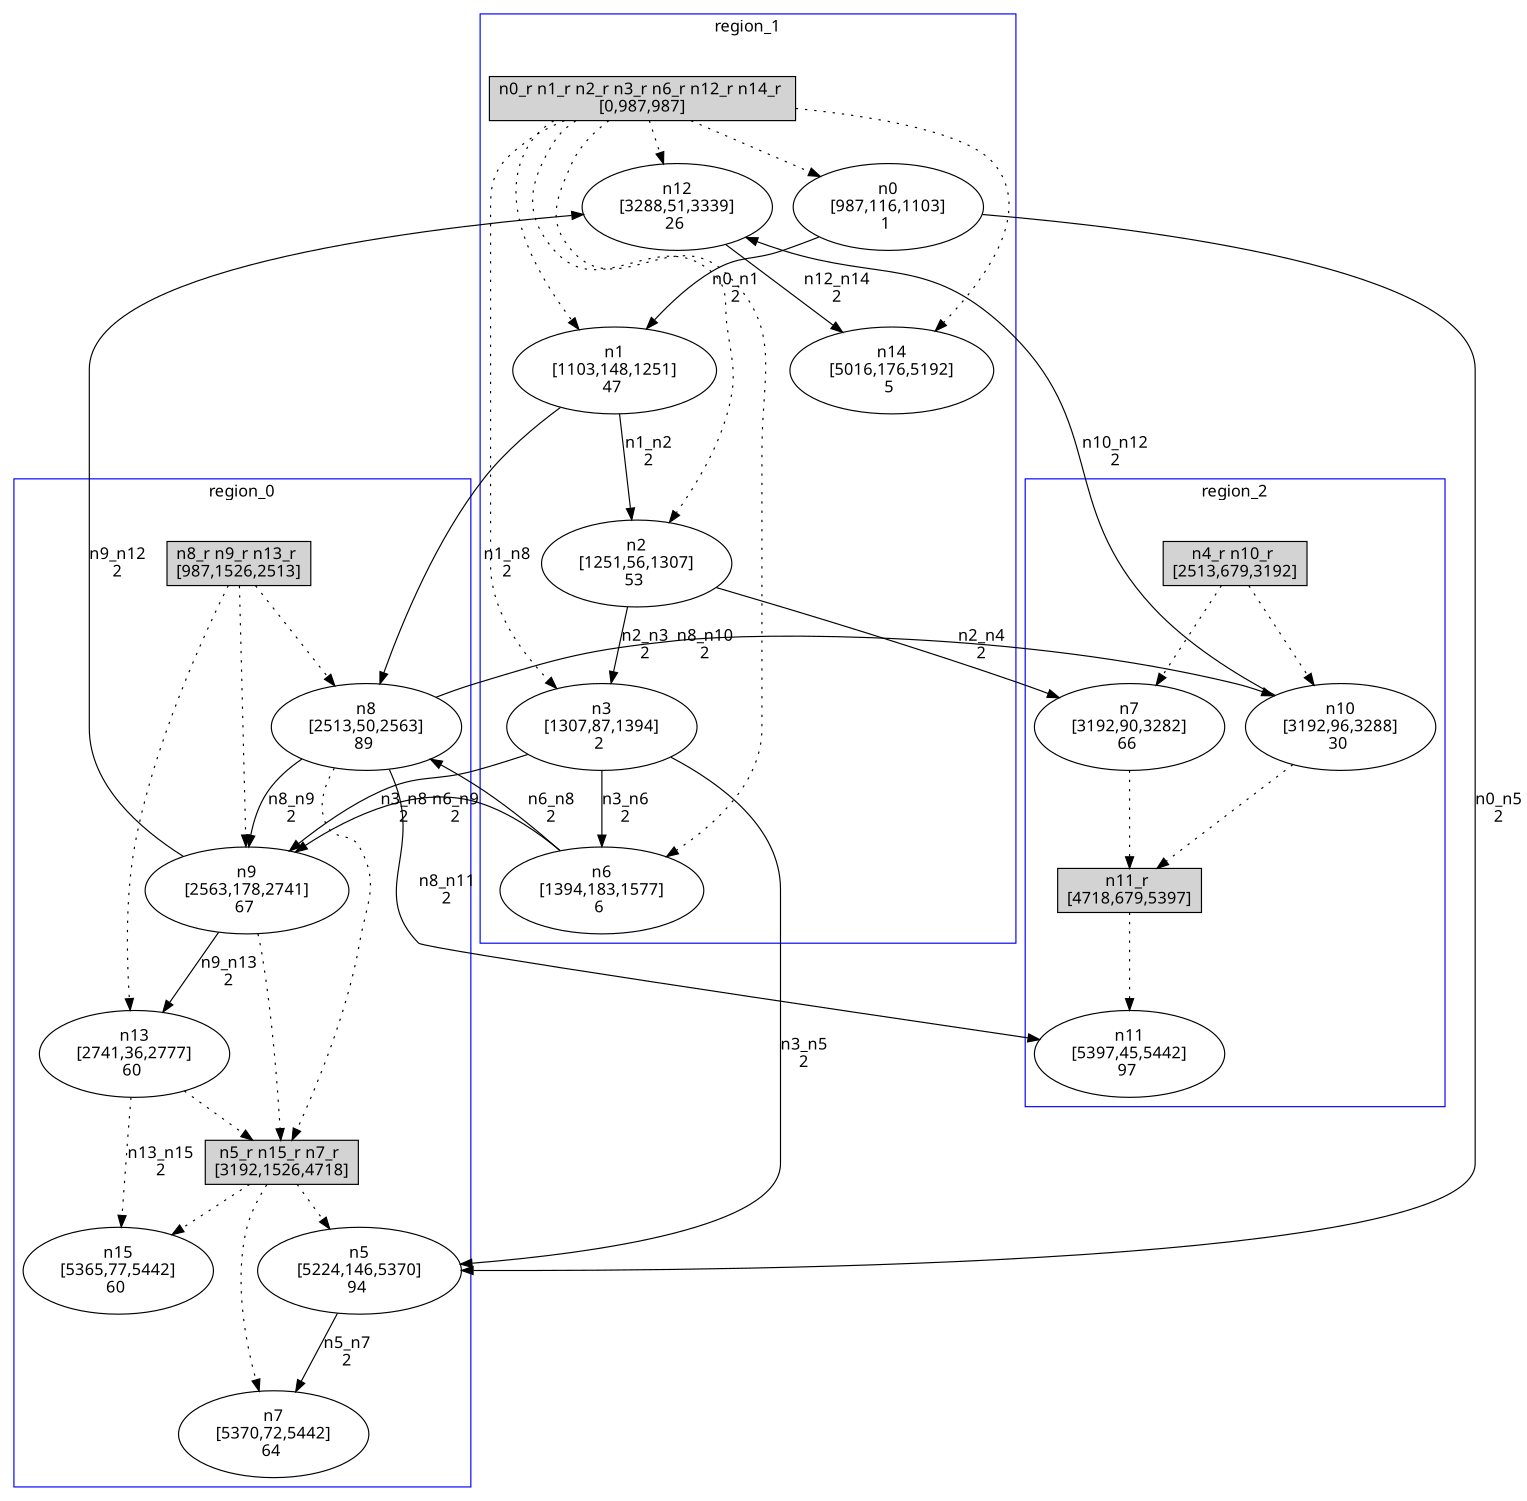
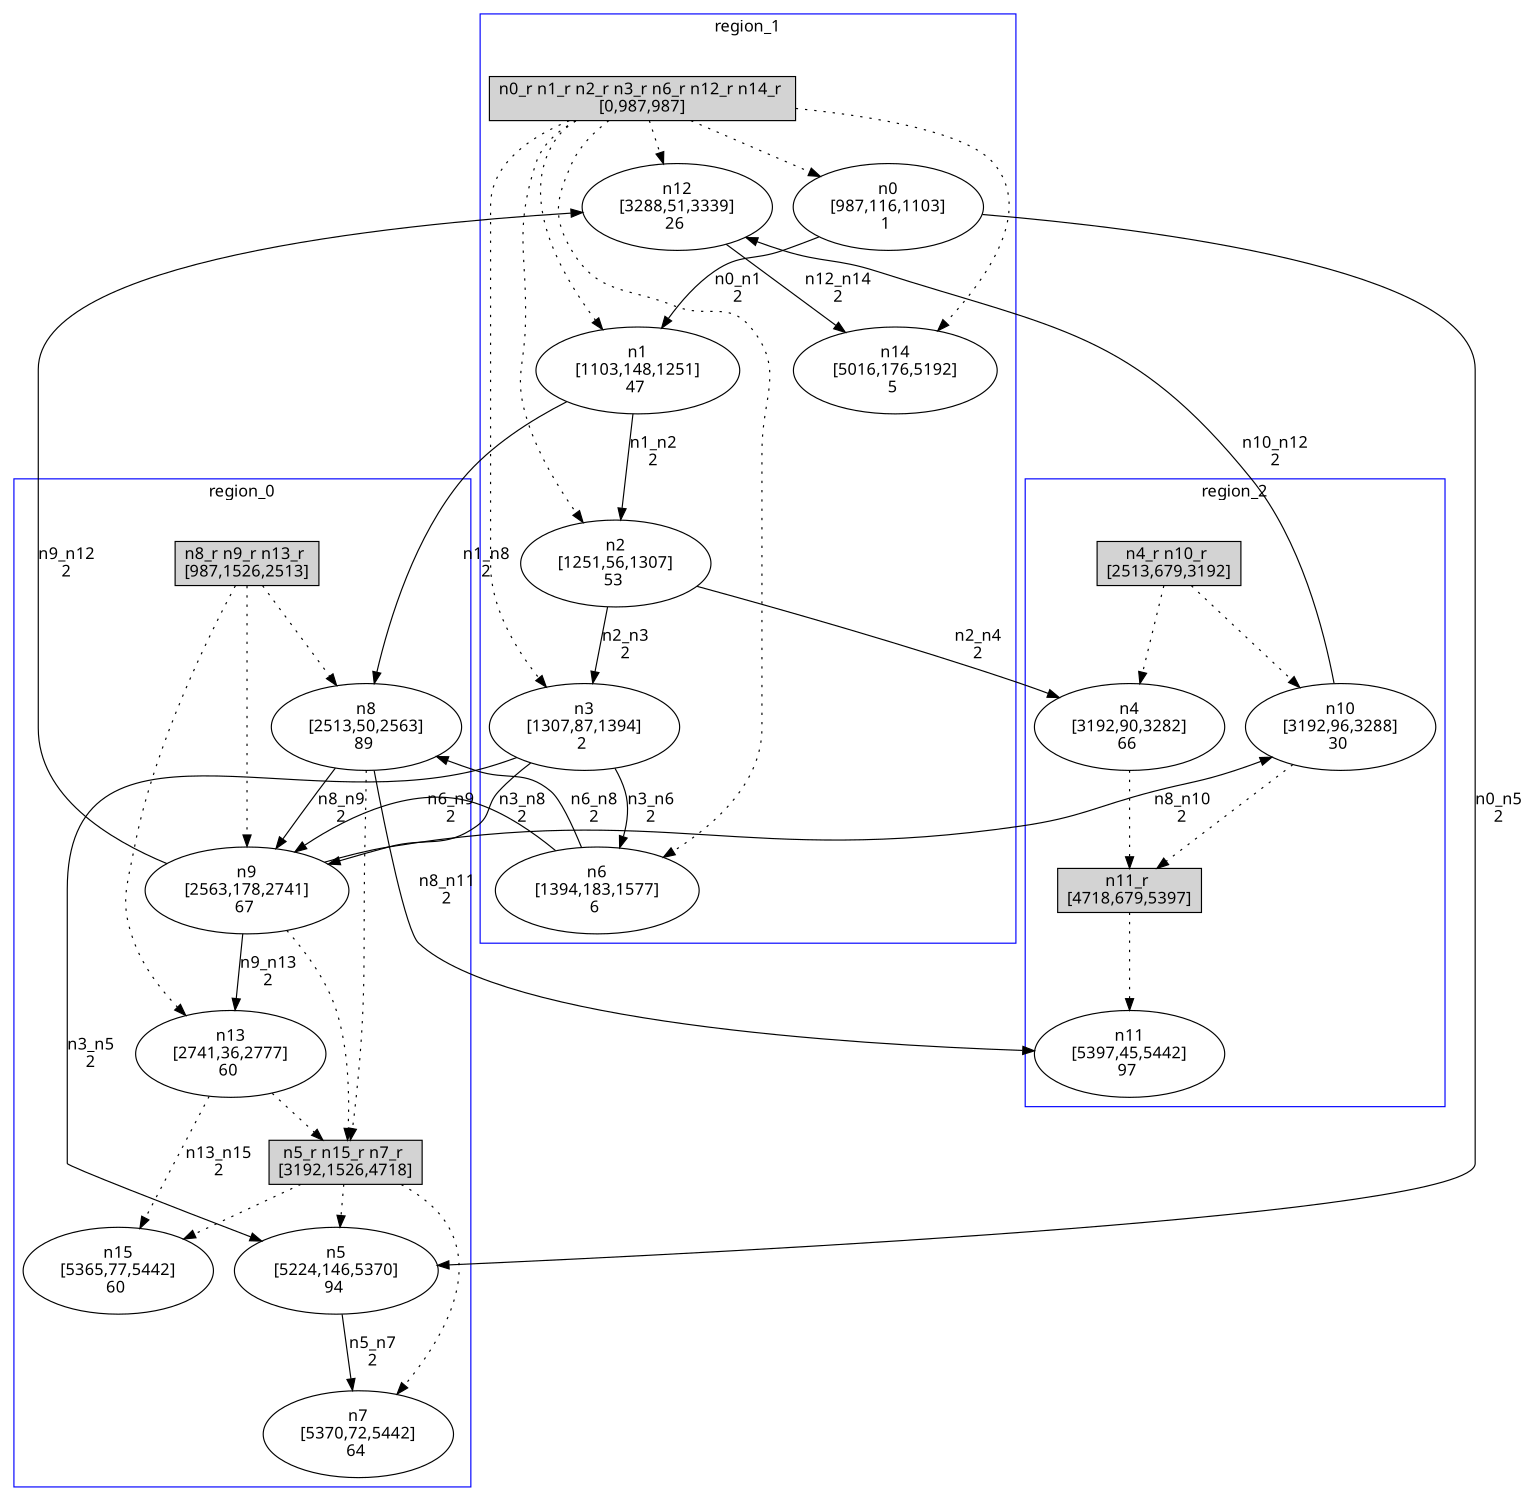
(848, 637) -> (796, 839)
(1130, 727) -> (1130, 727)
